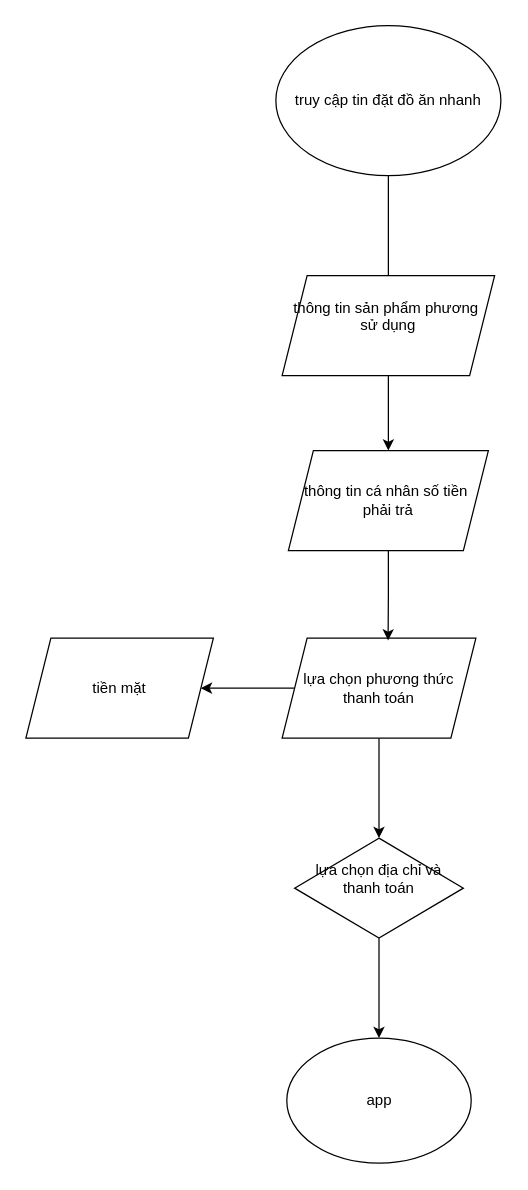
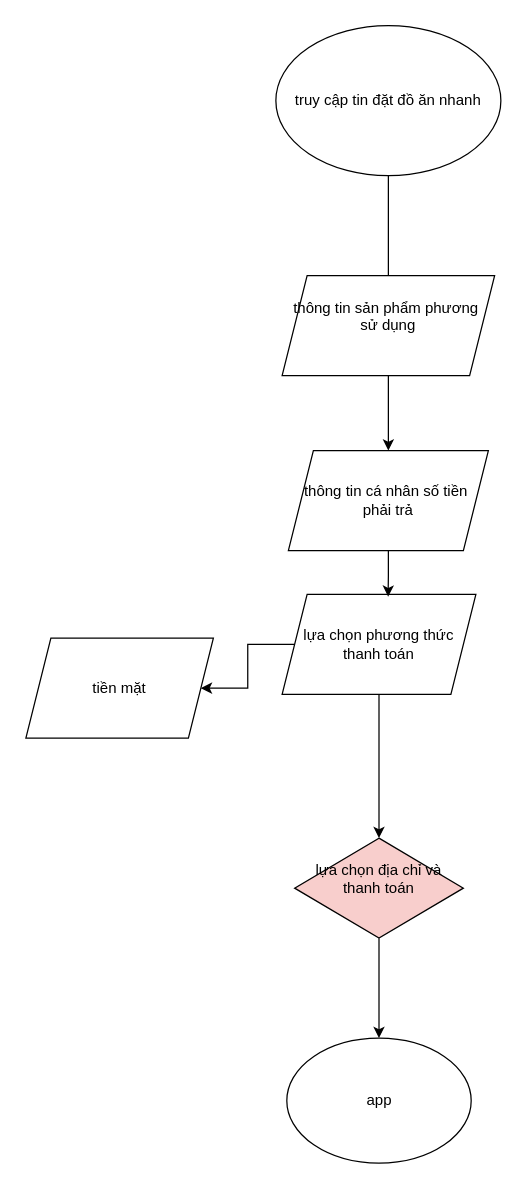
(379, 688) -> (379, 644)
(379, 888) -> (379, 888)
